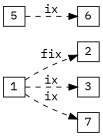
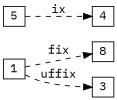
(88, 16) -> (103, 16)
(88, 52) -> (103, 52)
(51, 81) -> (59, 75)
(88, 122) -> none
